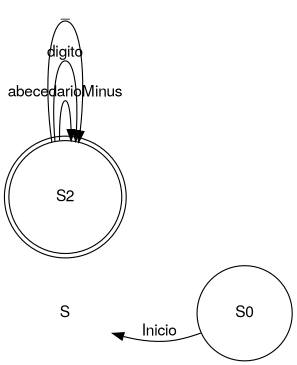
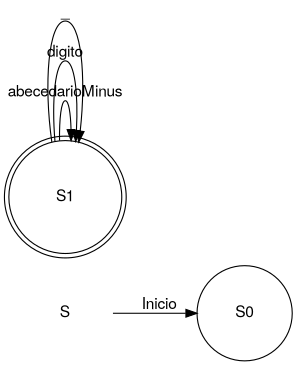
(65, 197) -> (65, 197)
(163, 341) -> (149, 313)
